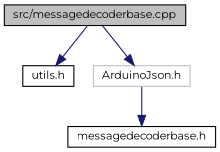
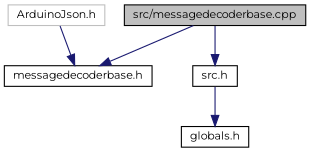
(115, 41) -> (152, 43)
(48, 76) -> (215, 76)
none -> (215, 137)
